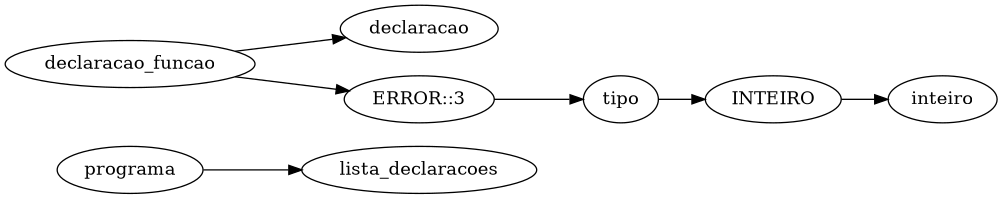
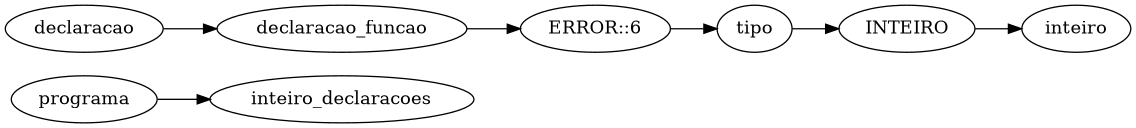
(284, 45) -> (183, 29)
(419, 99) -> (595, 29)
(419, 170) -> (342, 99)
